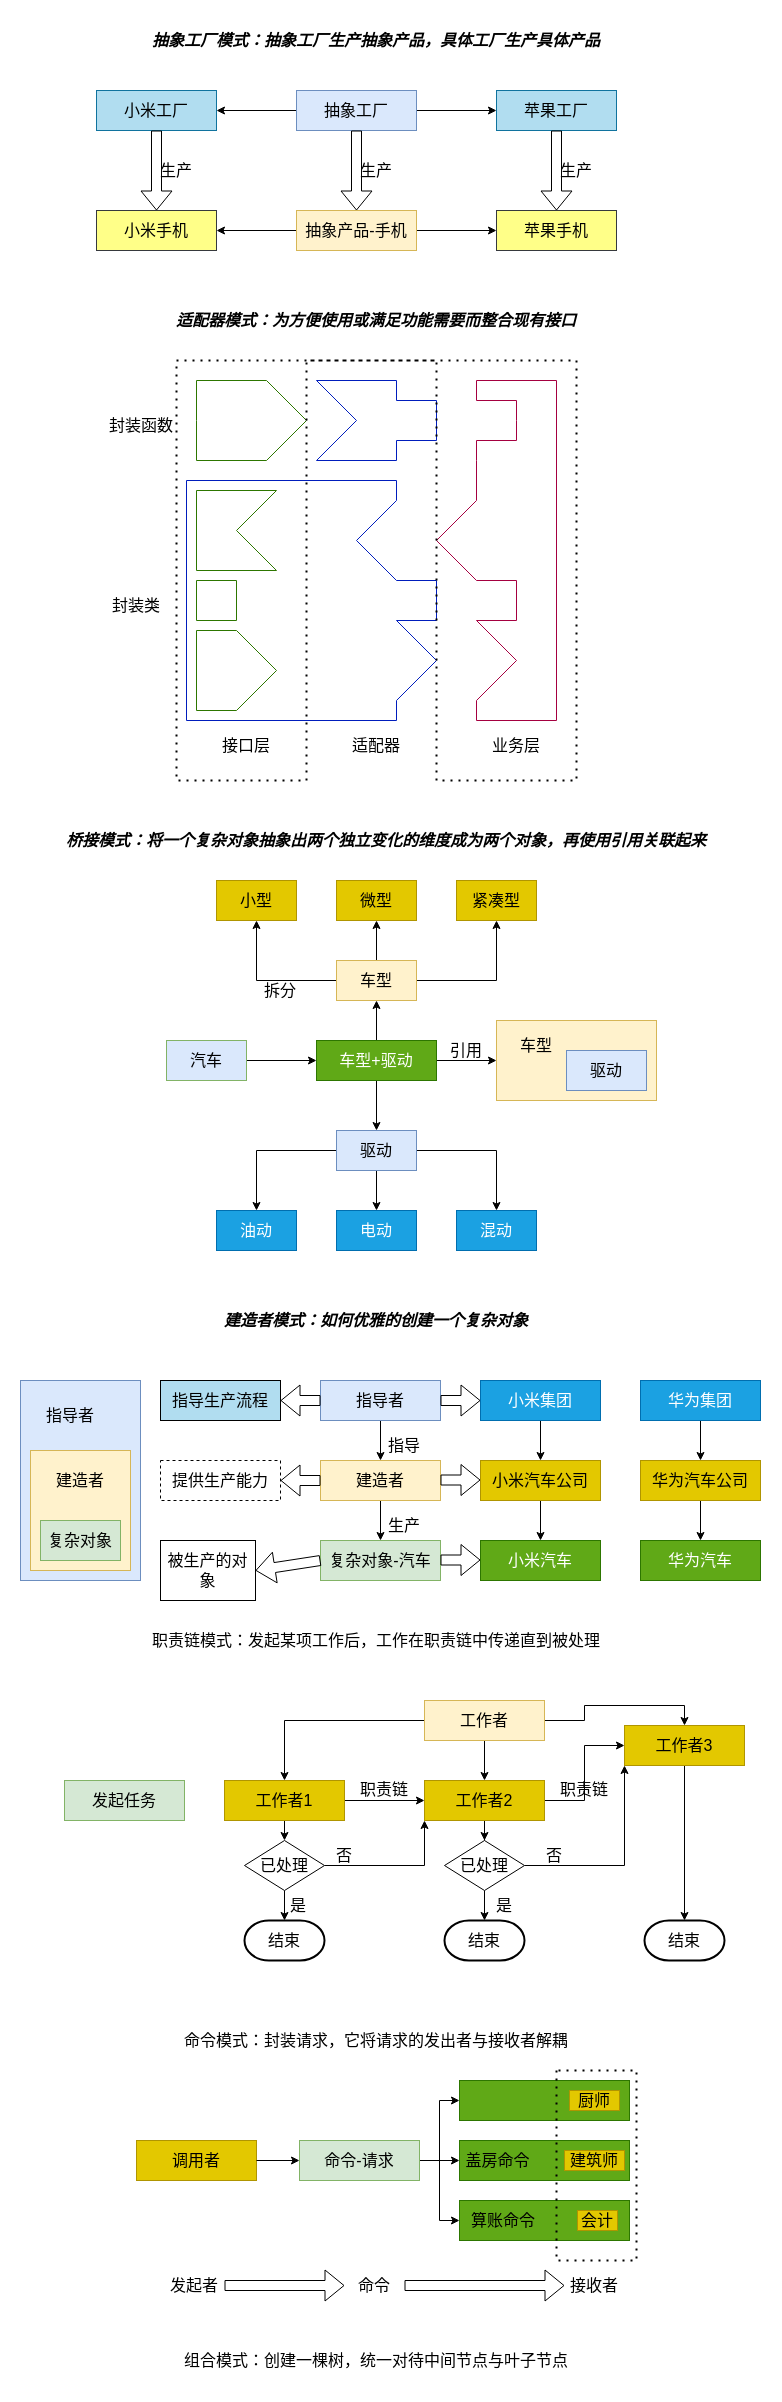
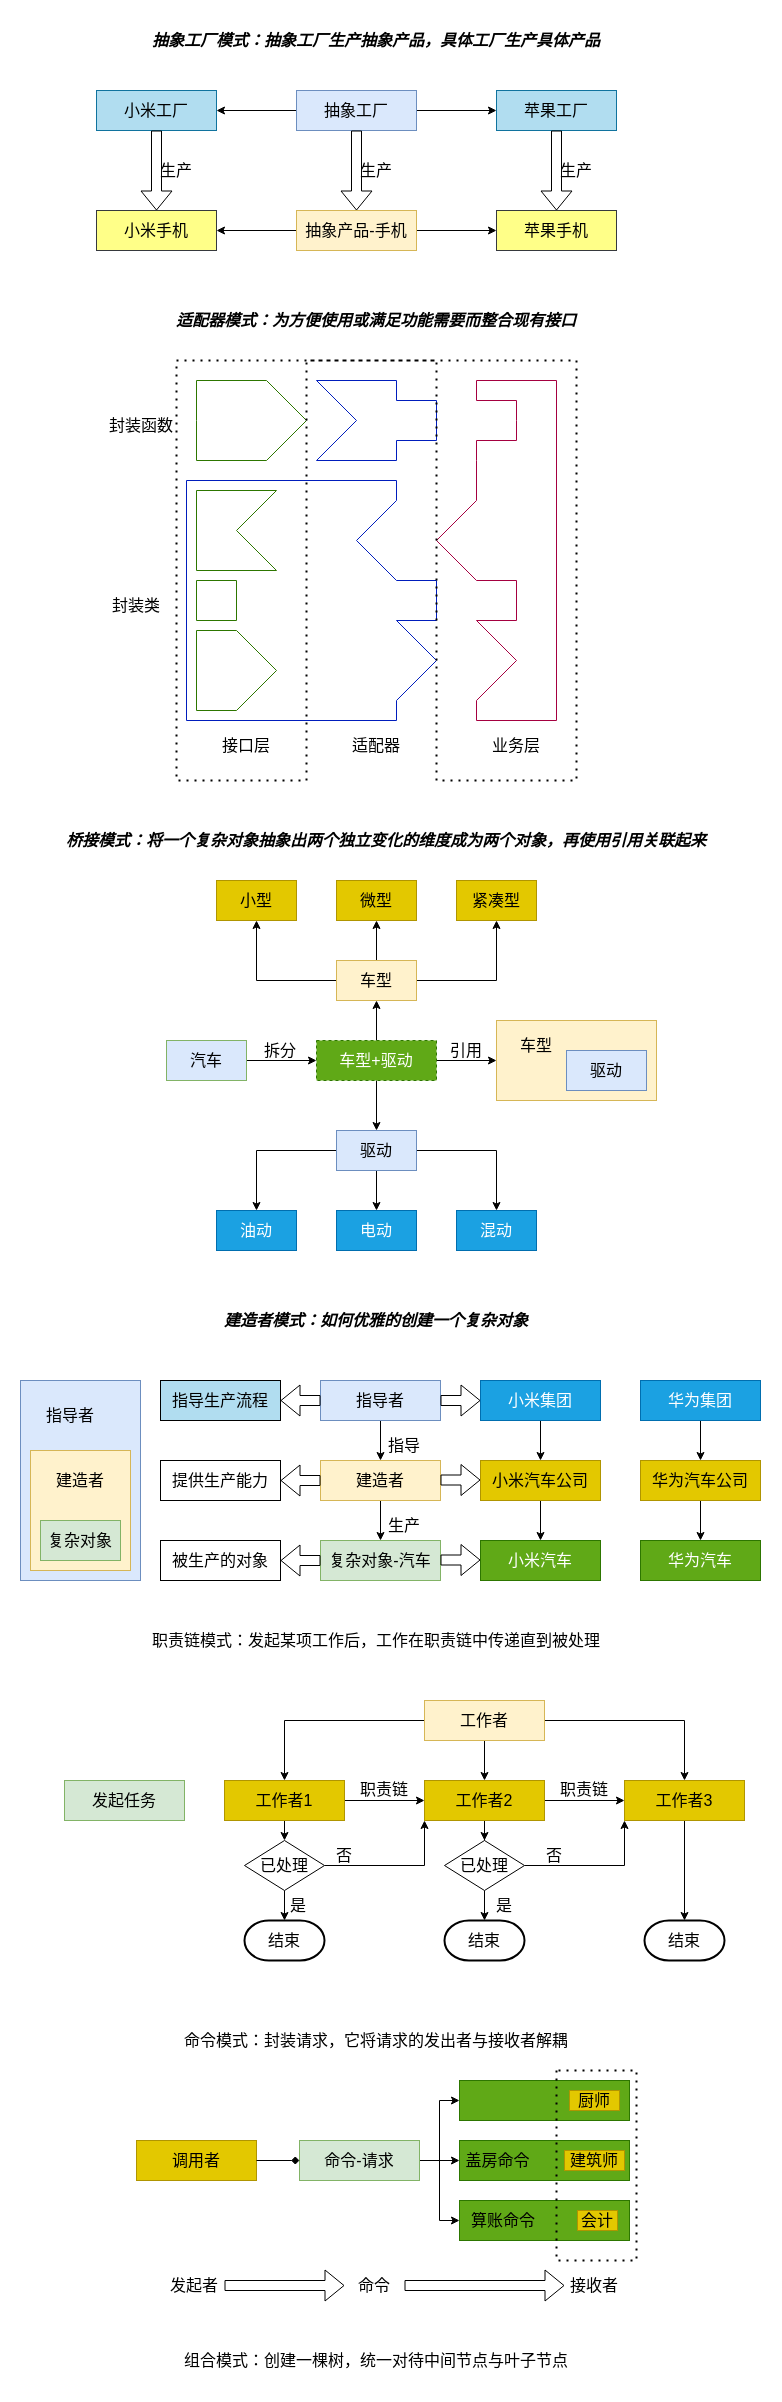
(281, 991) -> (281, 1051)
(377, 1061) -> (377, 1061)
(221, 1481) -> (221, 1481)
(208, 1571) -> (221, 1561)
(685, 1746) -> (685, 1801)
(291, 2161) -> (291, 2161)
